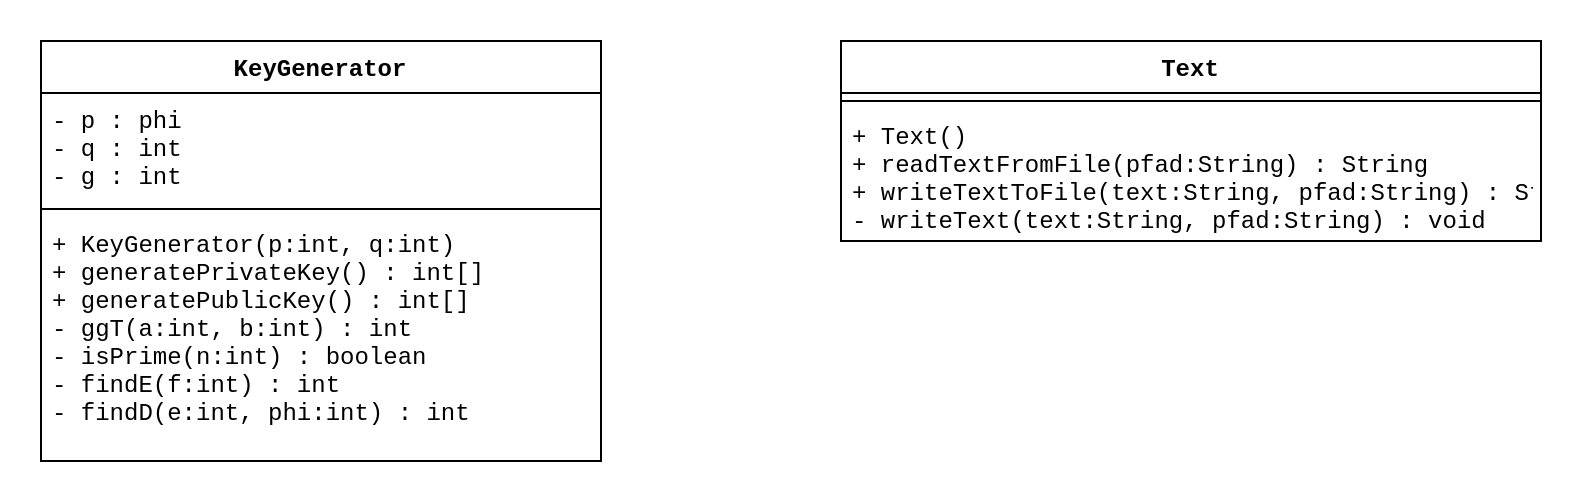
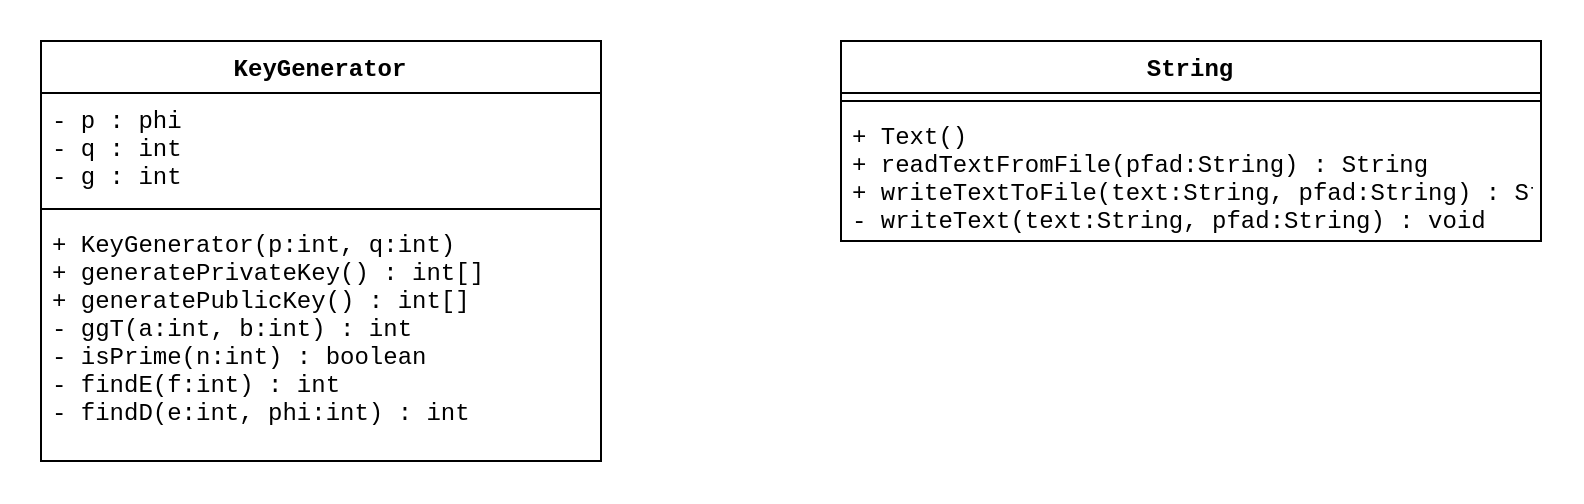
(1190, 68) -> (1190, 68)
